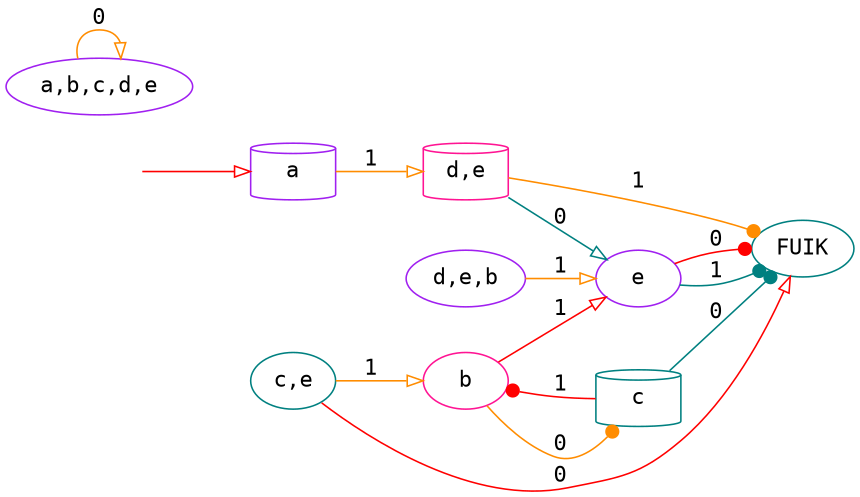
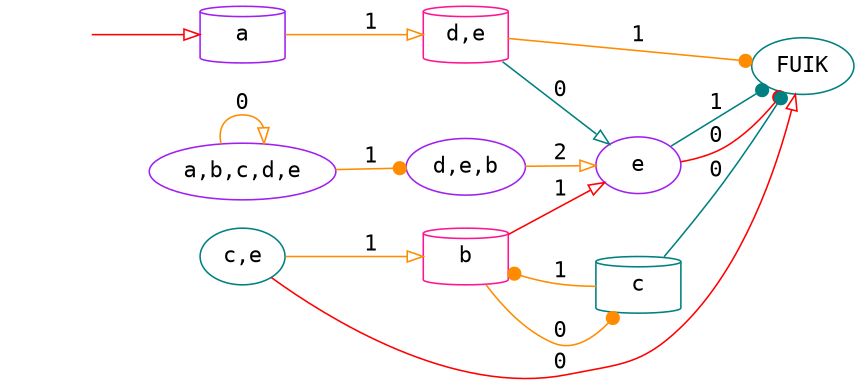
none -> (364, 169)
(560, 267) -> (560, 153)
(466, 381) -> (466, 256)
(557, 397) -> (558, 284)
